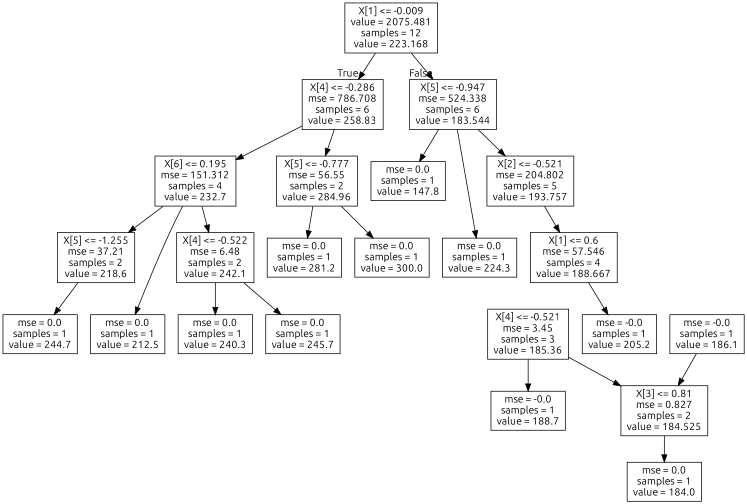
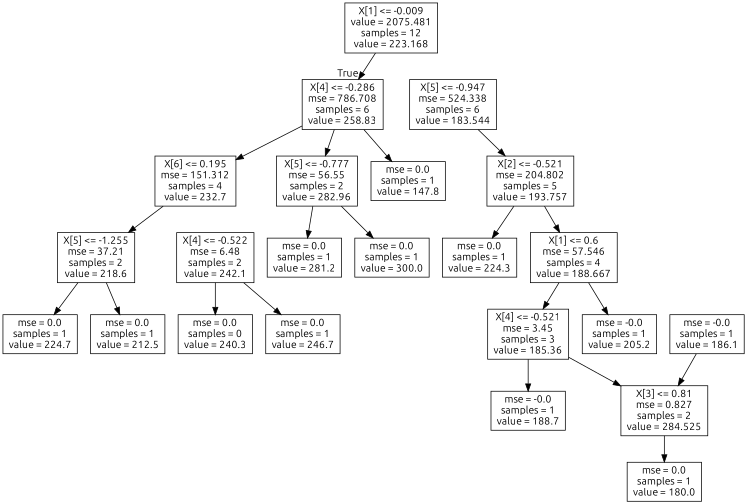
(420, 63) -> none
(431, 142) -> (375, 143)
(466, 180) -> (505, 219)
(317, 181) -> (317, 181)
(204, 216) -> none
(159, 256) -> (112, 295)
none -> (553, 293)
(40, 334) -> (40, 334)
(215, 334) -> (215, 334)
(303, 334) -> (303, 334)
(664, 411) -> (664, 411)
(664, 482) -> (664, 482)
